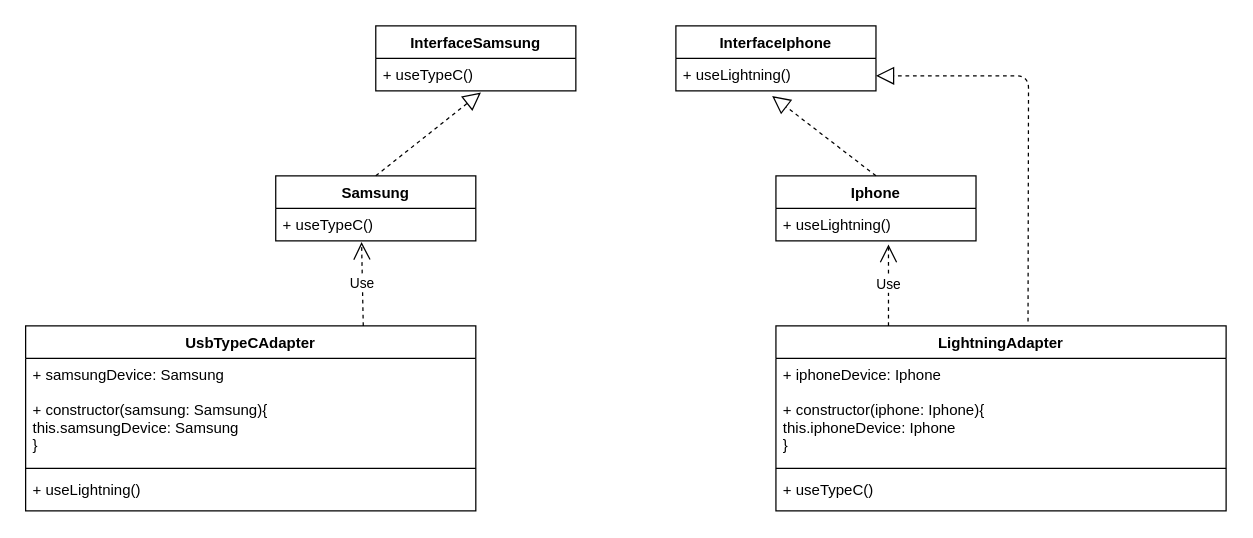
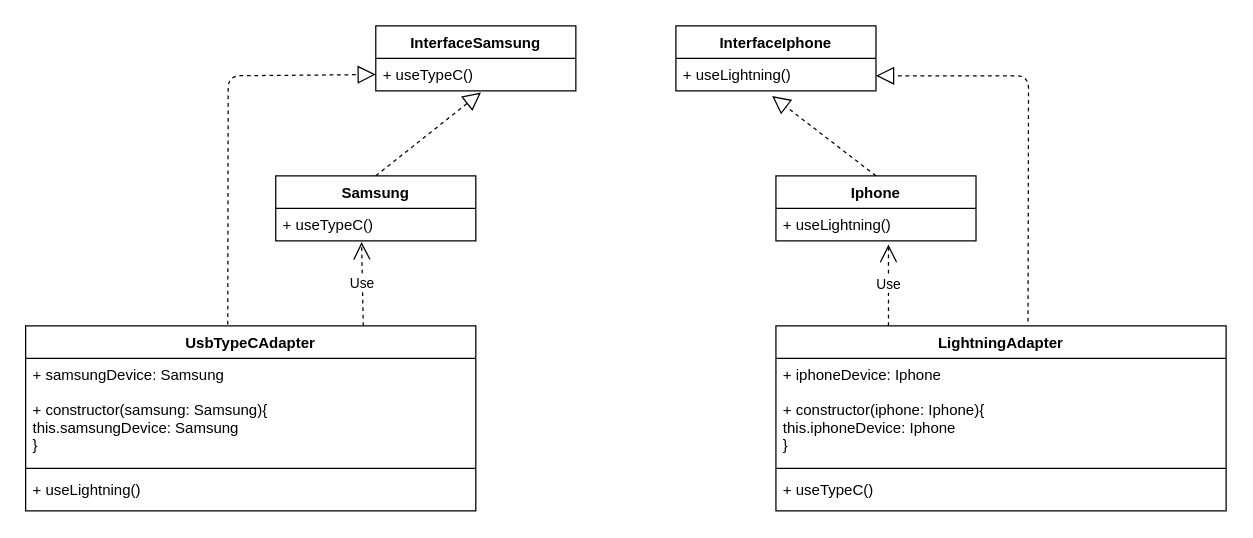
none -> (228, 141)
